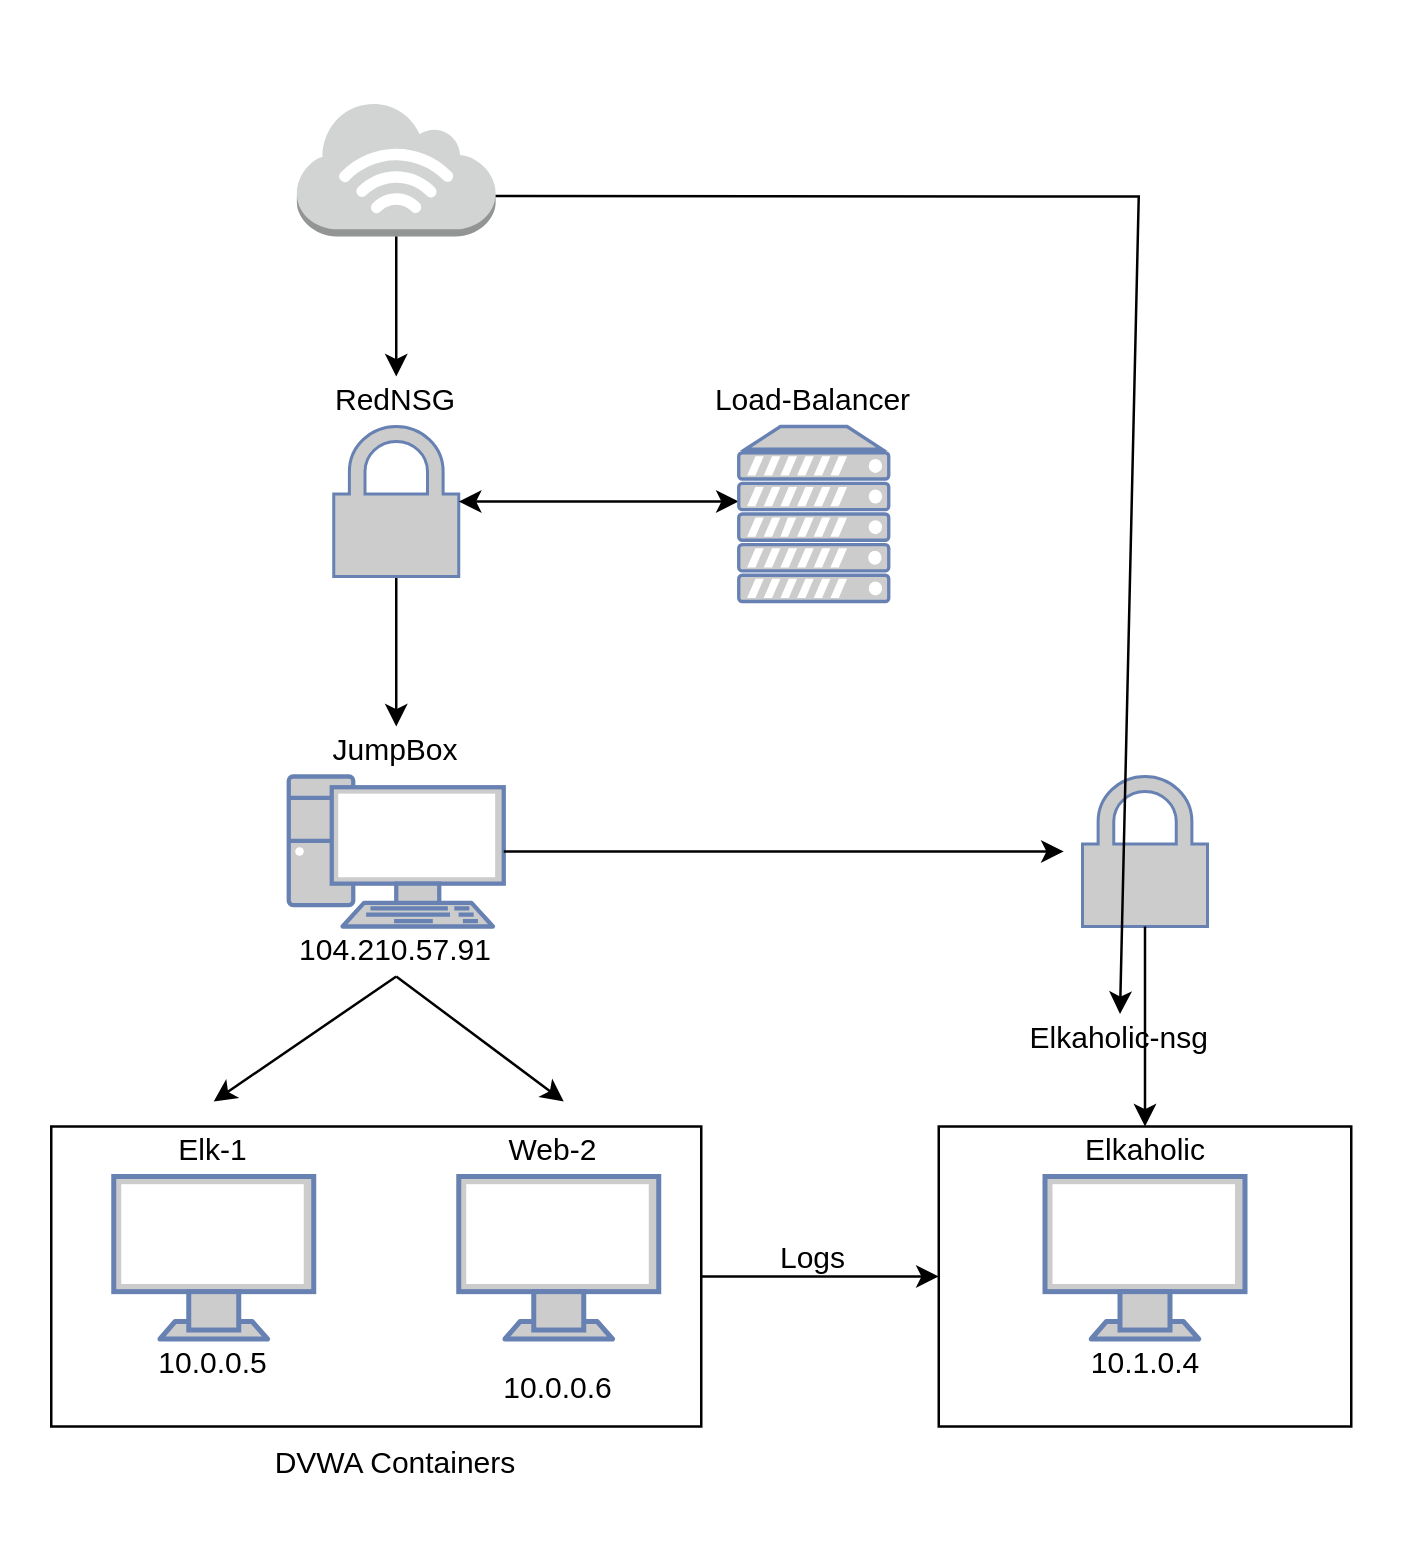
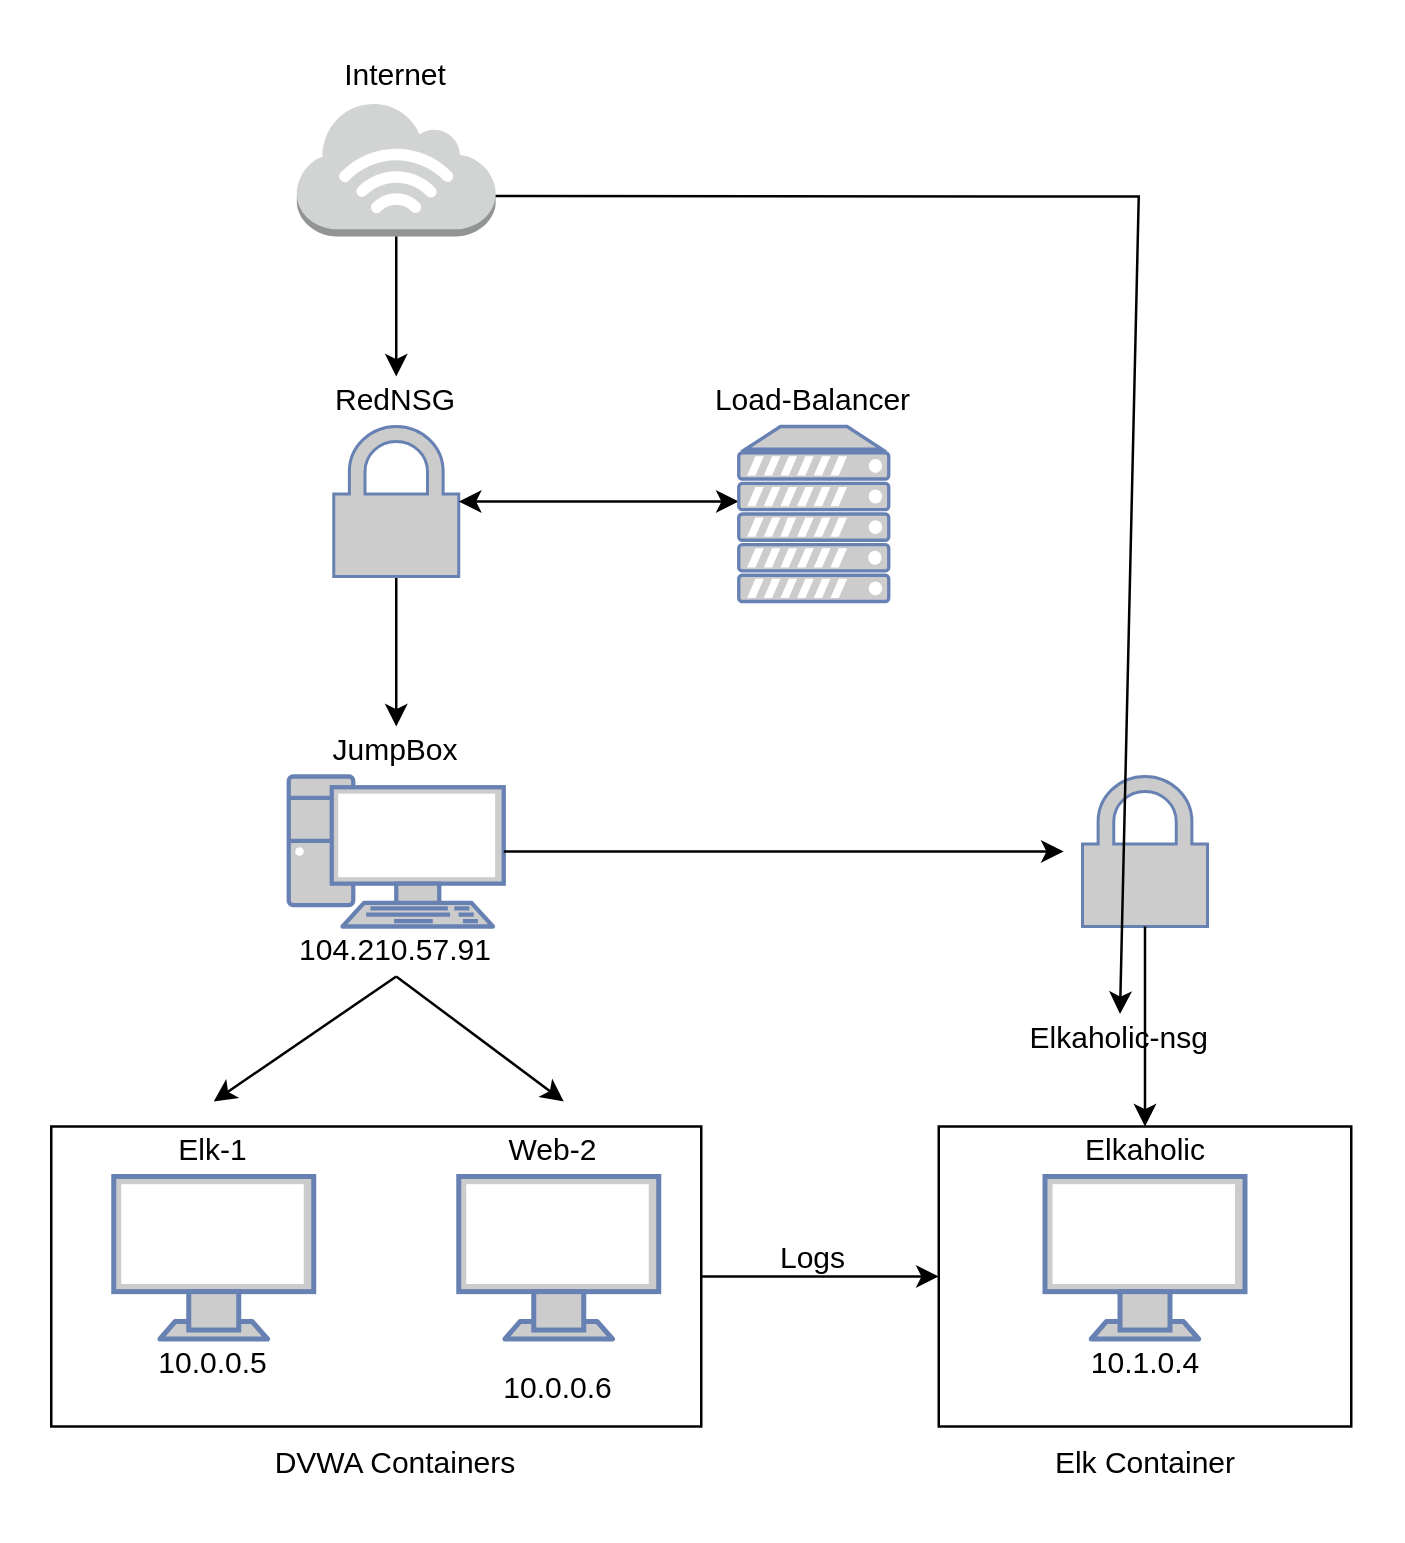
none -> (396, 76)
none -> (1145, 1464)
